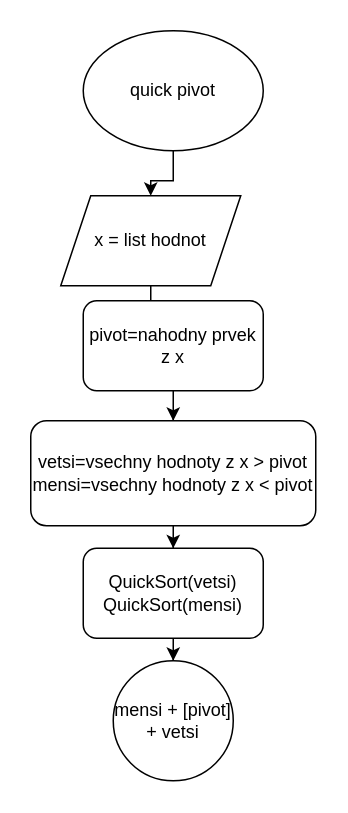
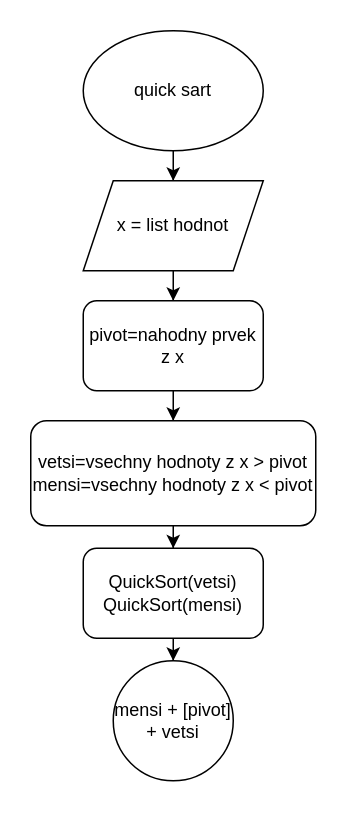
(173, 91) -> (173, 91)
(151, 241) -> (173, 226)
